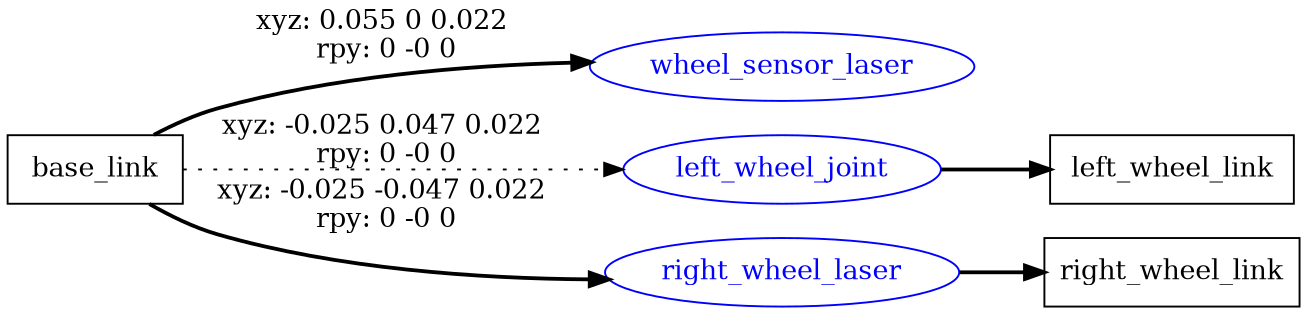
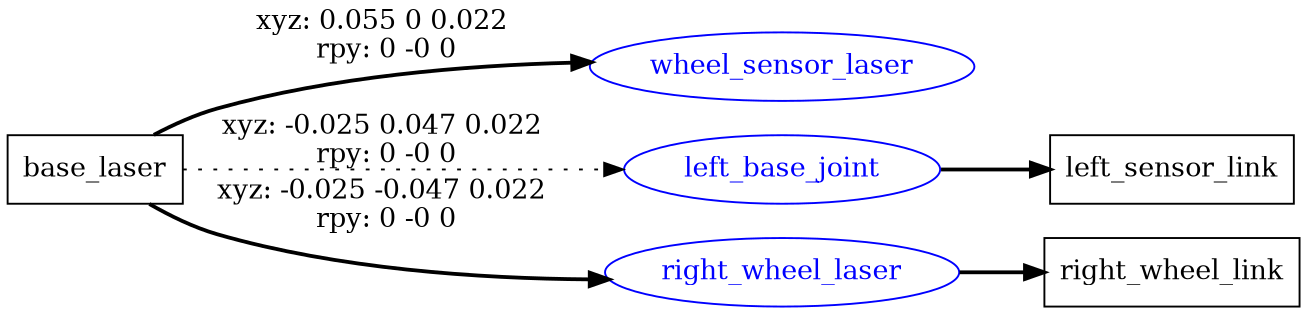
(95, 169) -> (95, 169)
(782, 169) -> (782, 169)
(1172, 169) -> (1172, 169)
